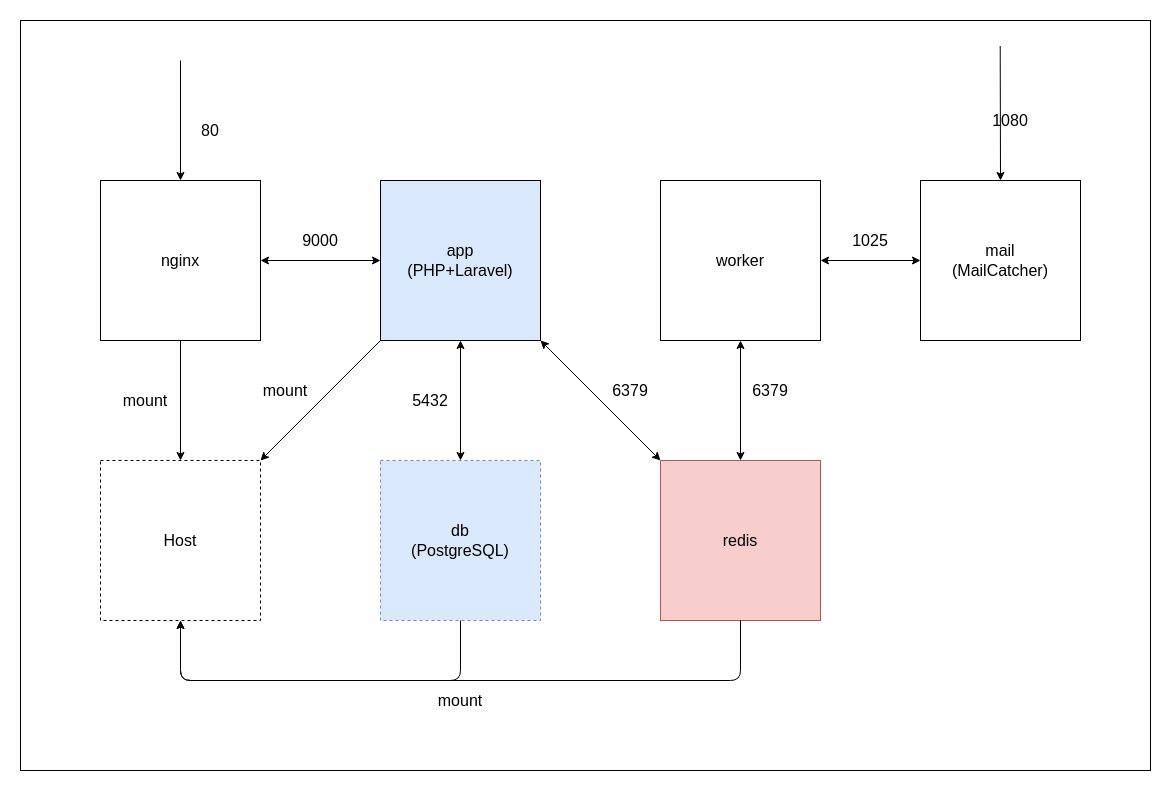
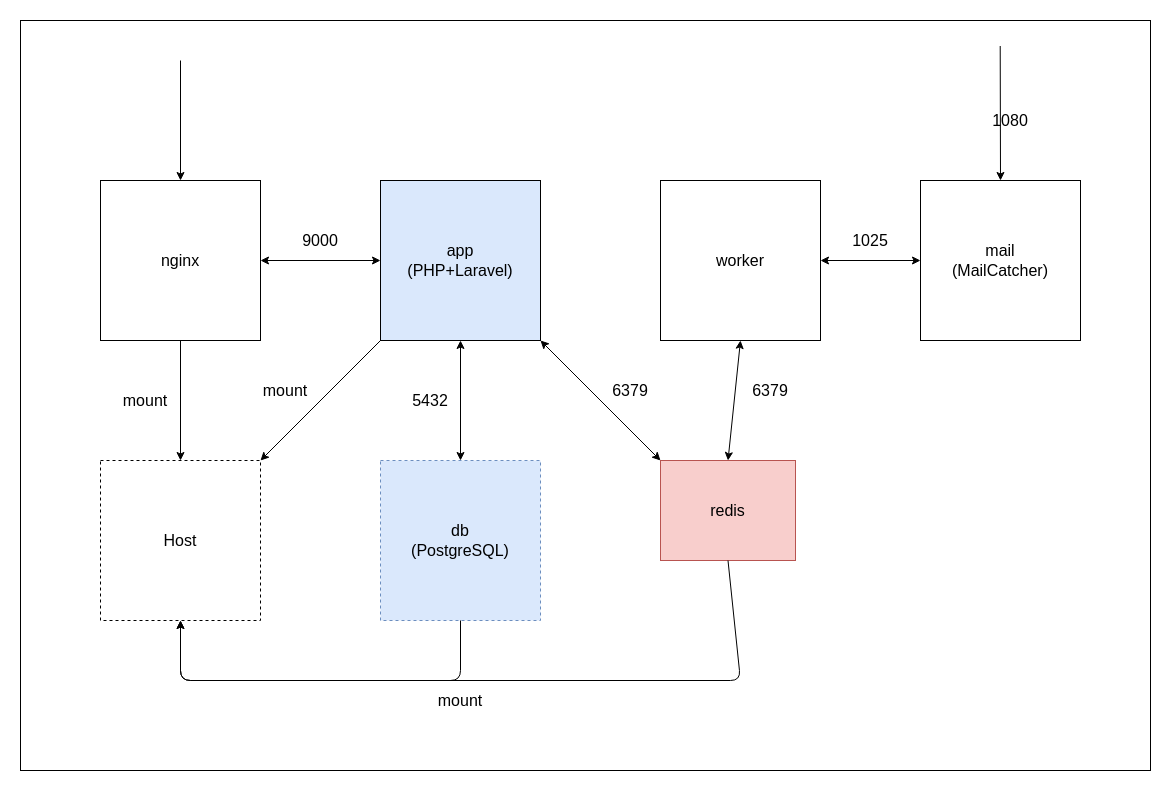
(211, 131) -> none
(741, 541) -> (728, 511)
